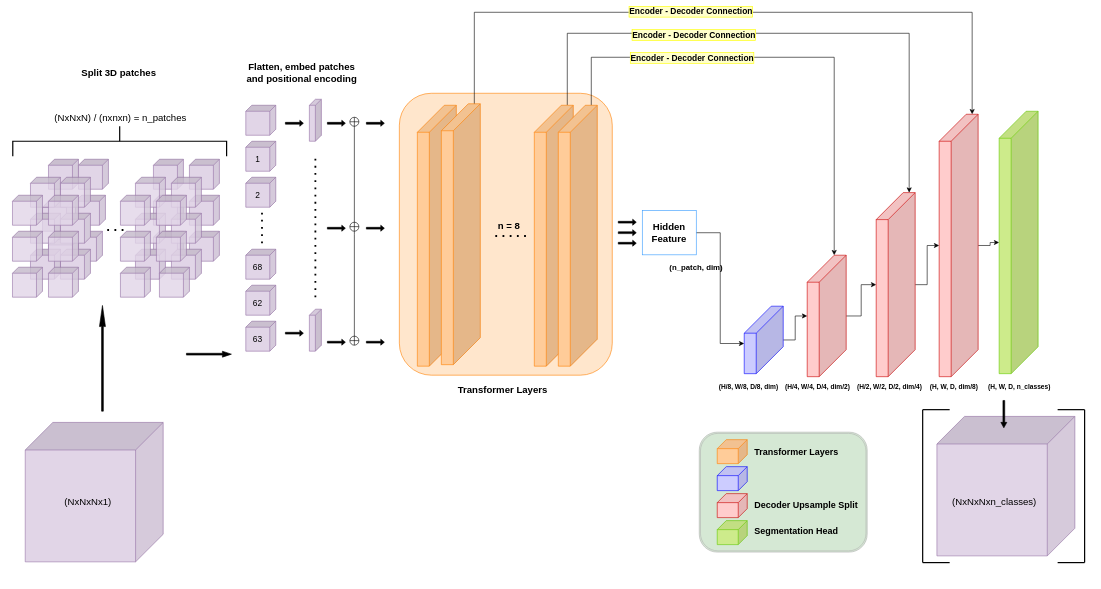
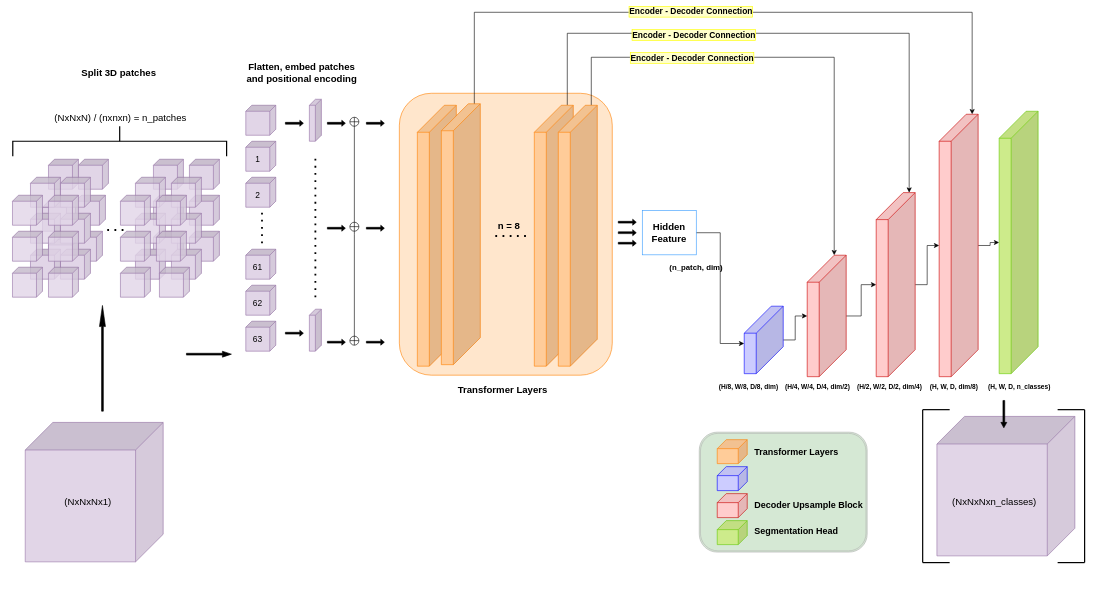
(258, 267) -> (258, 267)
(794, 505) -> (795, 505)
